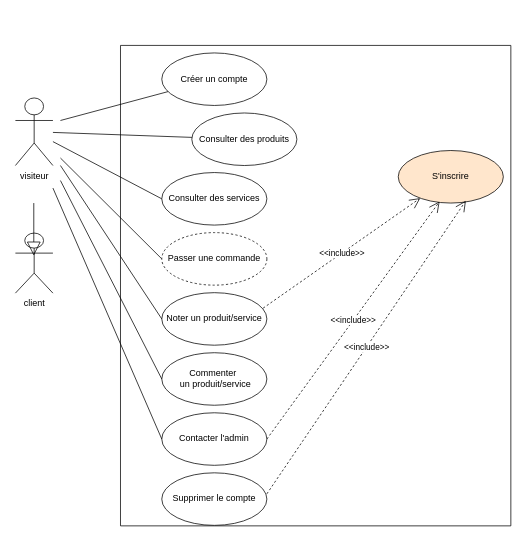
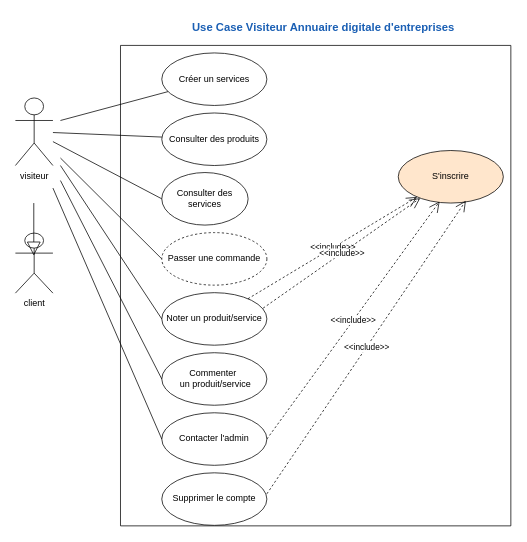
none -> (323, 27)
(214, 79) -> (214, 79)
(244, 139) -> (214, 139)
(214, 199) -> (205, 199)
none -> (372, 224)
